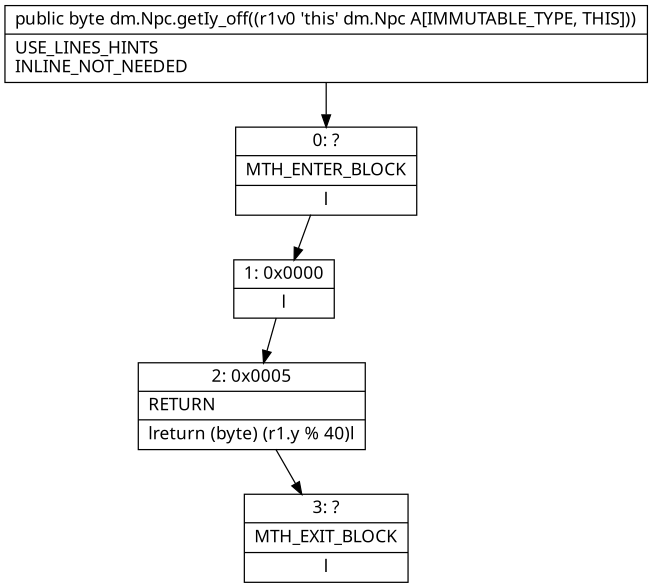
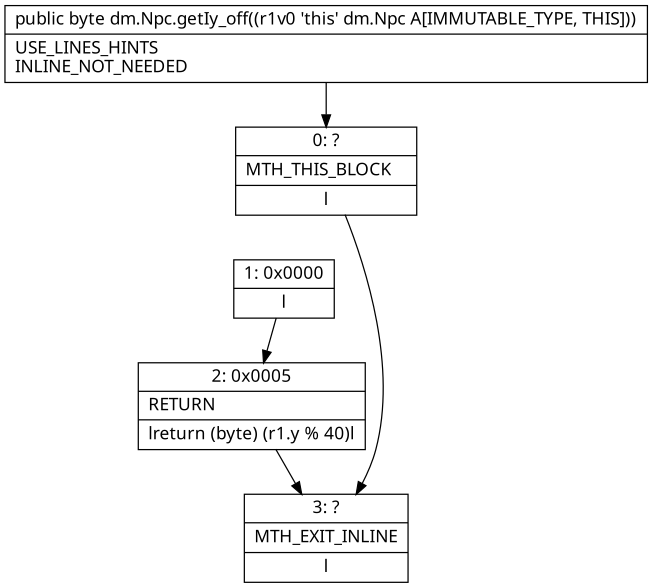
(326, 170) -> (319, 170)
(305, 232) -> (381, 348)
(326, 537) -> (326, 537)
